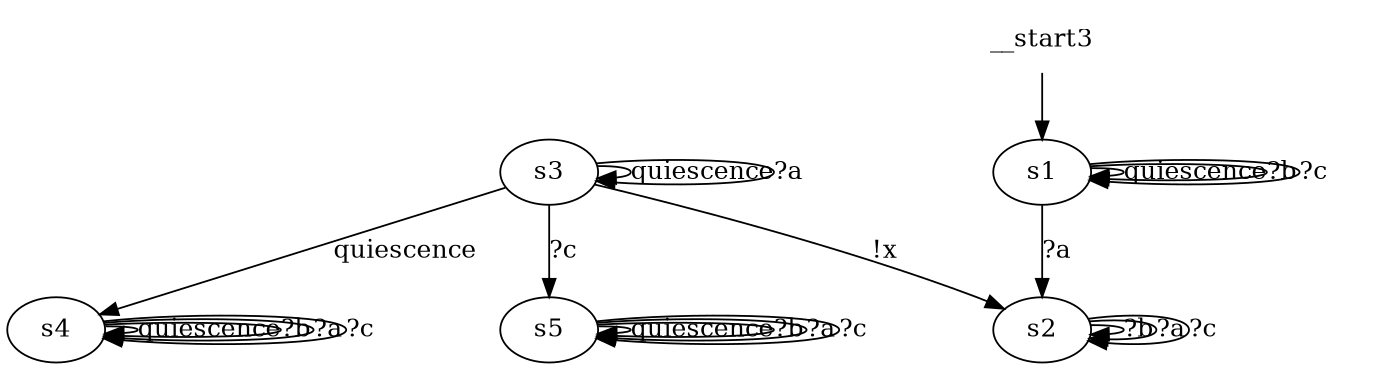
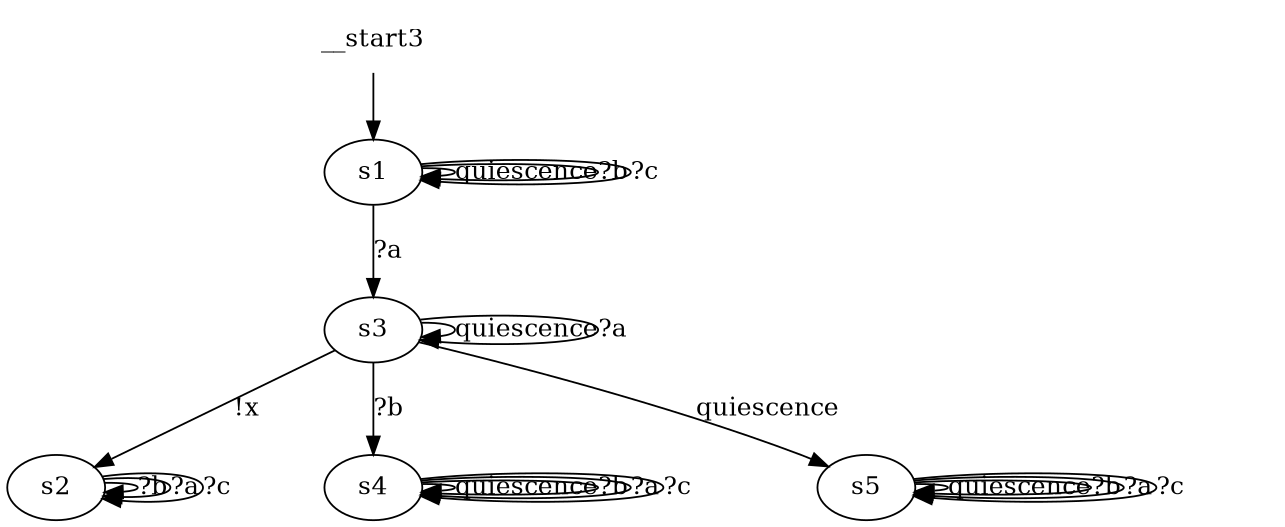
(1042, 242) -> (373, 242)
(405, 251) -> (389, 409)
(564, 251) -> (768, 409)
